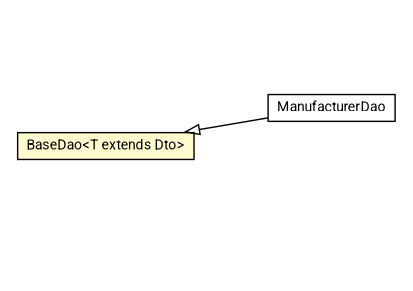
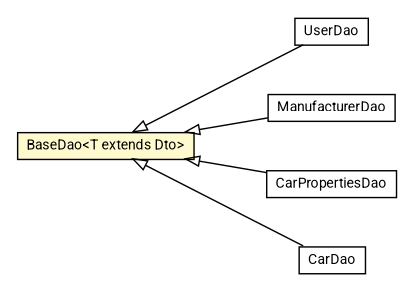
none -> (332, 31)
none -> (332, 183)
none -> (332, 260)
